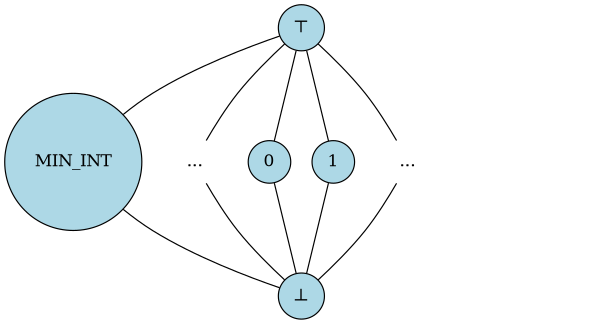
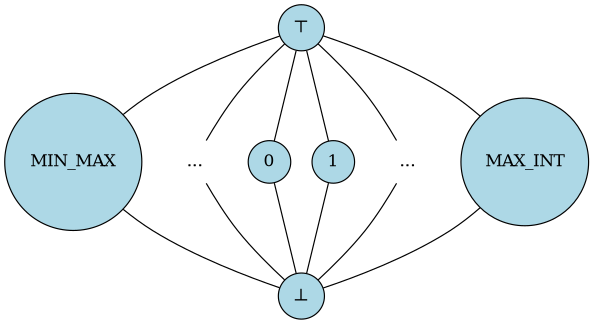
(73, 162) -> (73, 162)
none -> (525, 162)
